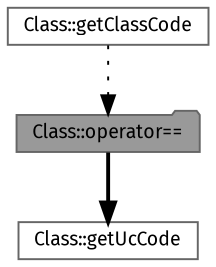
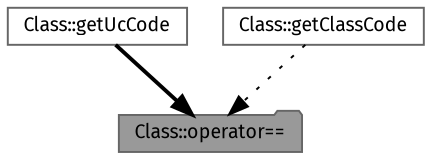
(108, 177) -> (146, 73)
